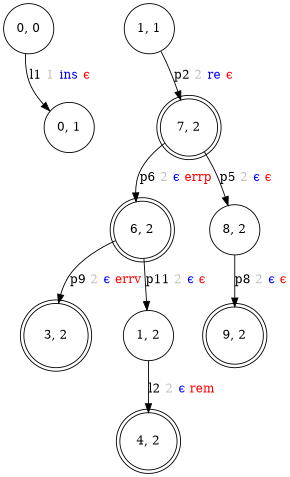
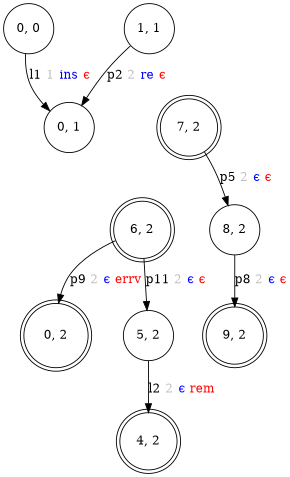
(170, 71) -> (107, 70)
(144, 165) -> none
(56, 336) -> (56, 336)
(148, 336) -> (148, 336)
